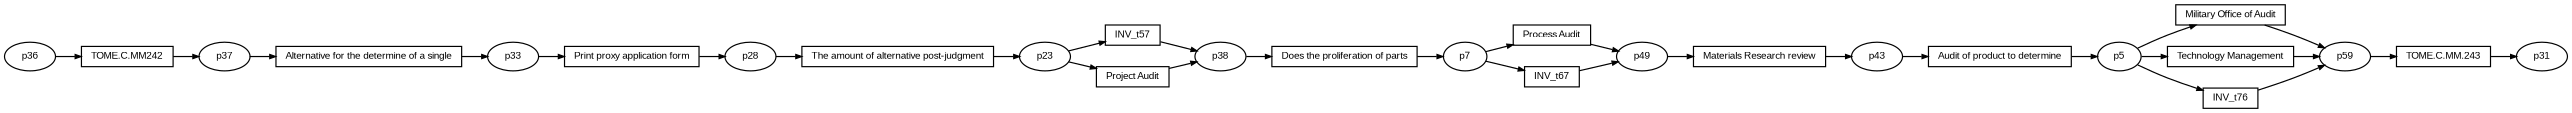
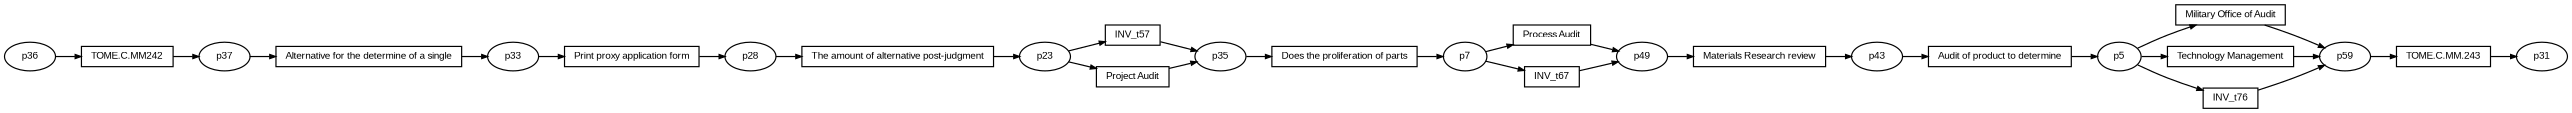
(1220, 57) -> (1220, 57)
